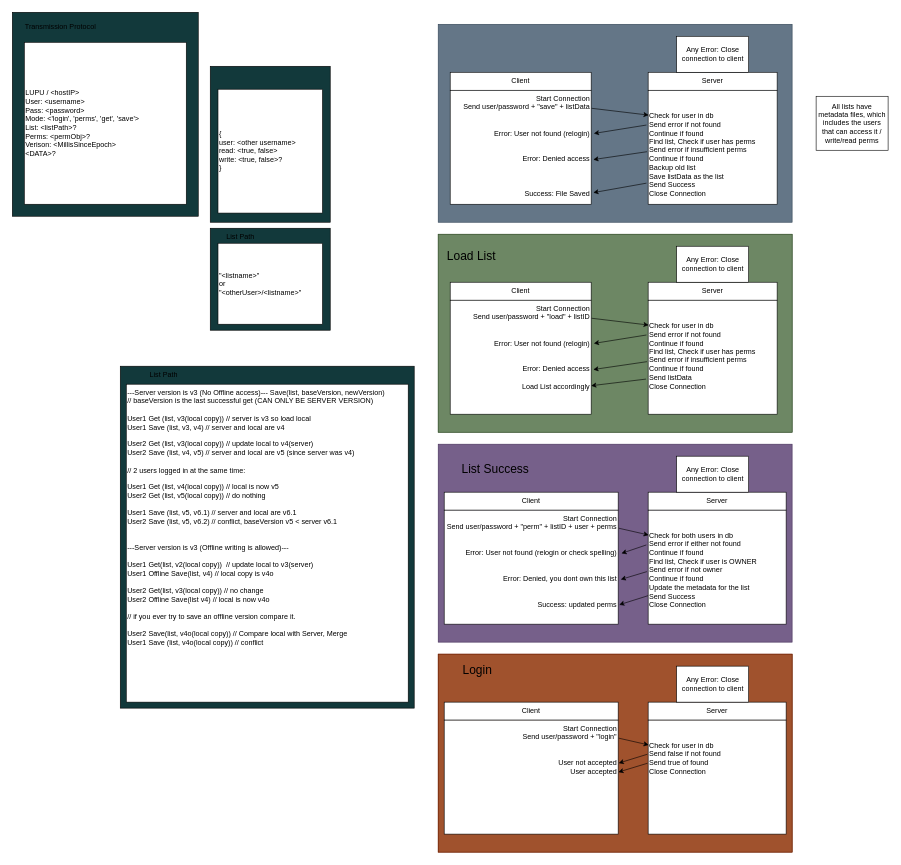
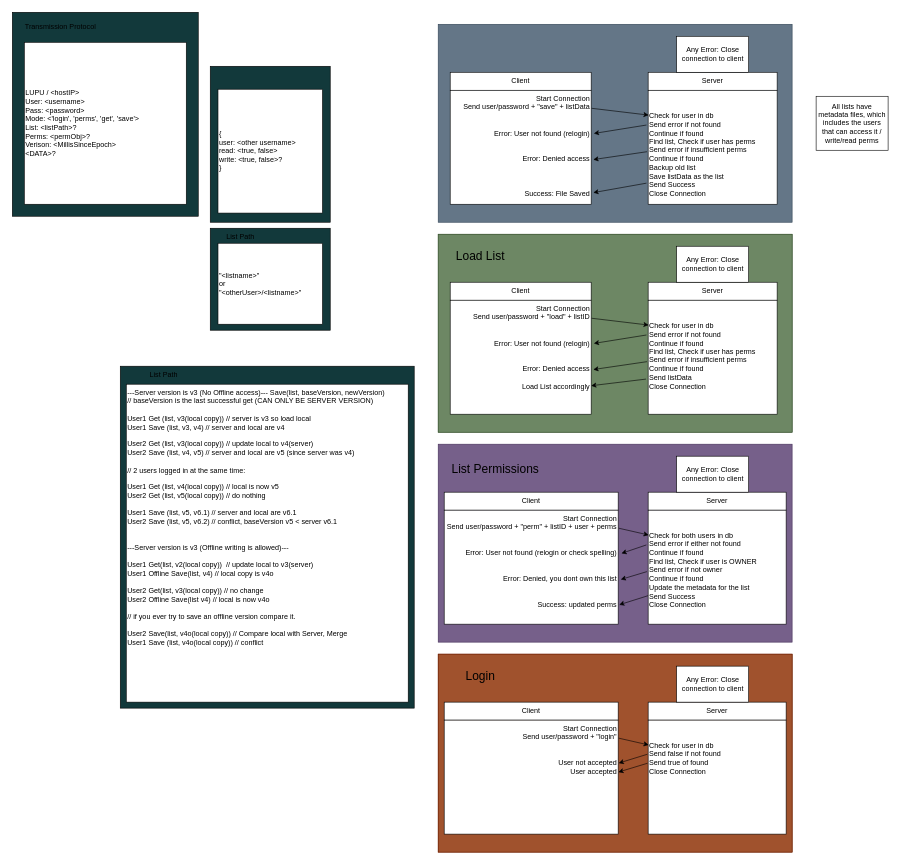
(471, 255) -> (480, 255)
(496, 468) -> (496, 468)
(477, 669) -> (480, 675)
